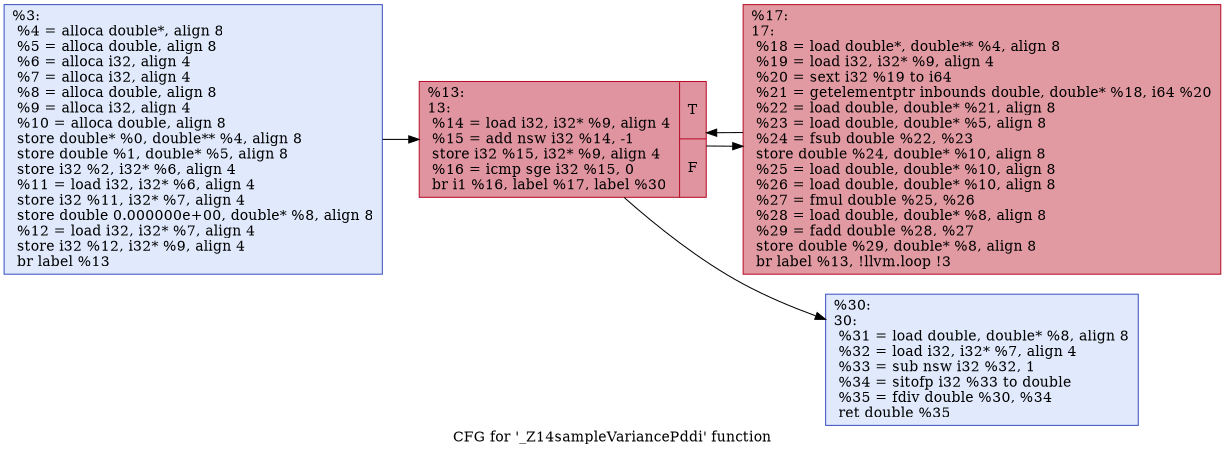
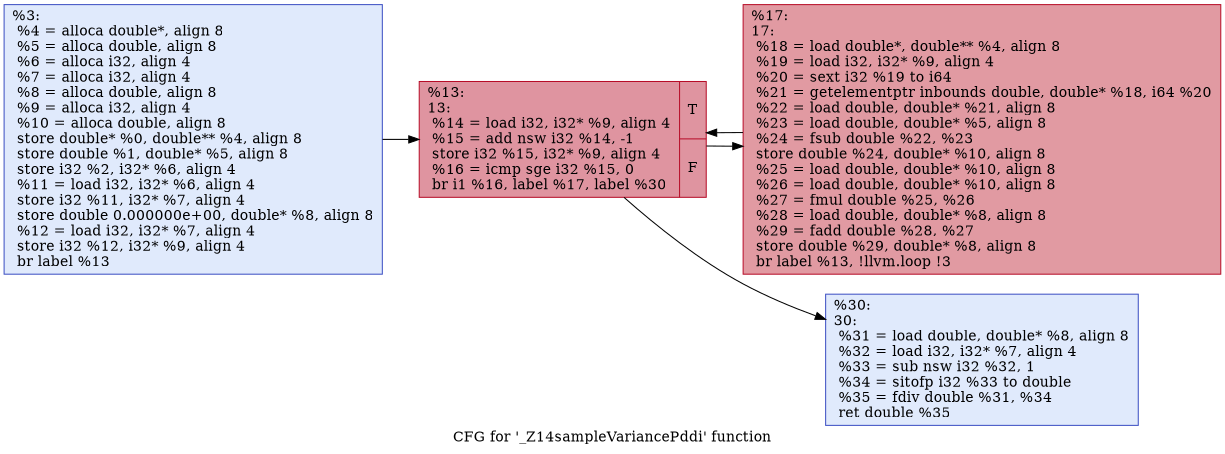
(944, 398) -> (944, 398)
